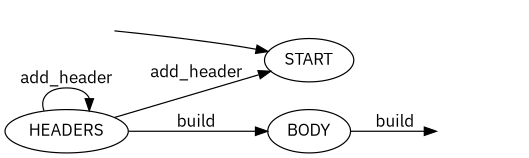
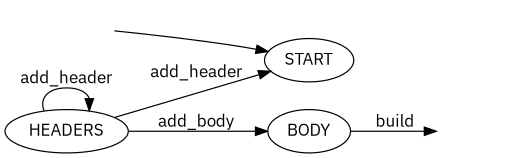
(197, 122) -> (197, 122)
